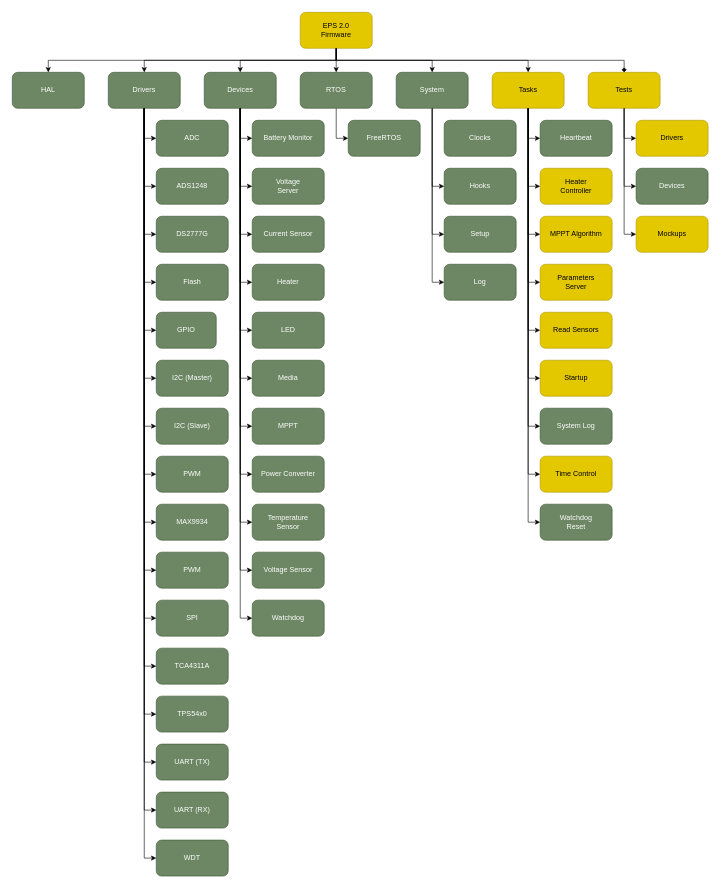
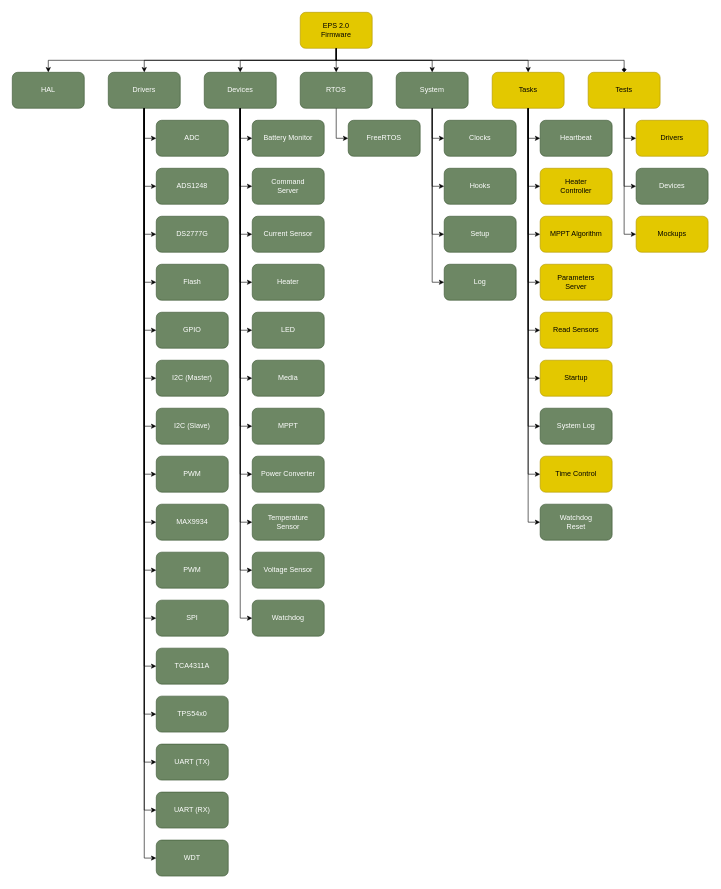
none -> (438, 138)
(288, 186) -> (288, 186)
(186, 330) -> (192, 330)
